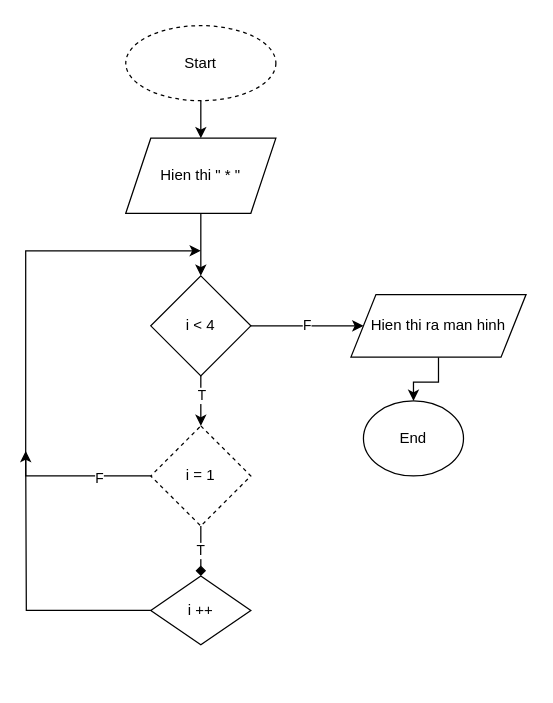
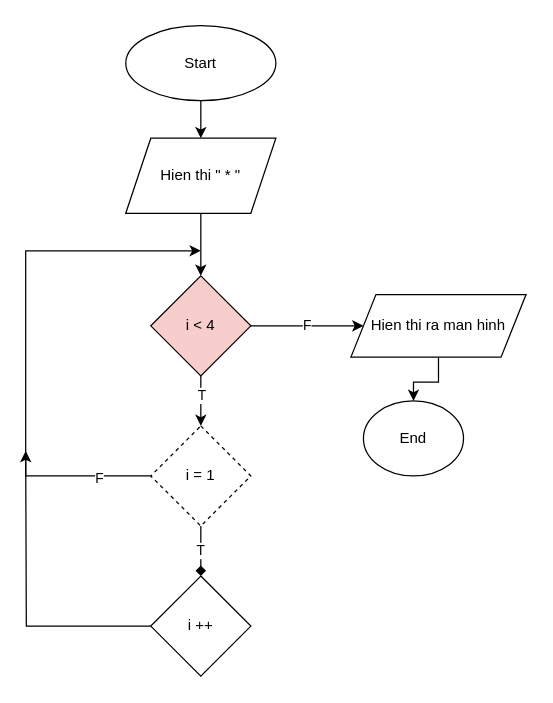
(201, 63) -> (201, 63)
(201, 326) -> (201, 326)
(201, 610) -> (201, 626)
